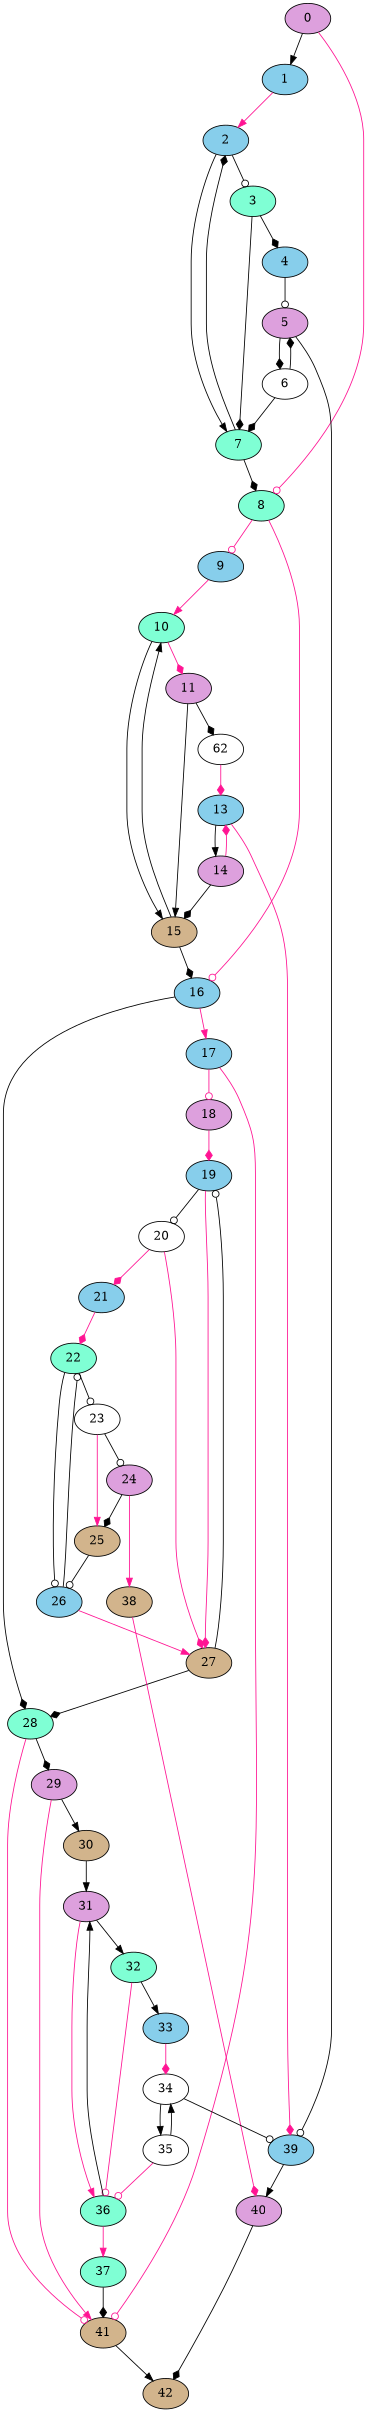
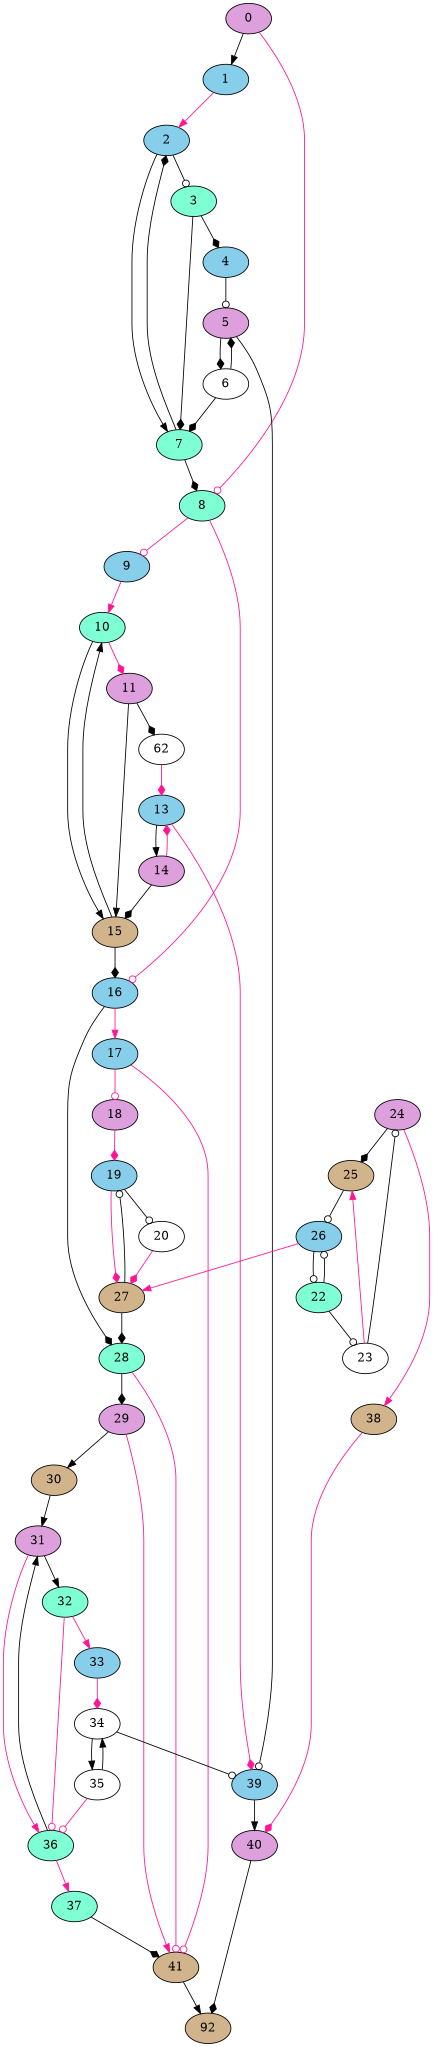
(102, 1298) -> none
(148, 1994) -> (79, 1629)
(166, 2394) -> (208, 2028)
